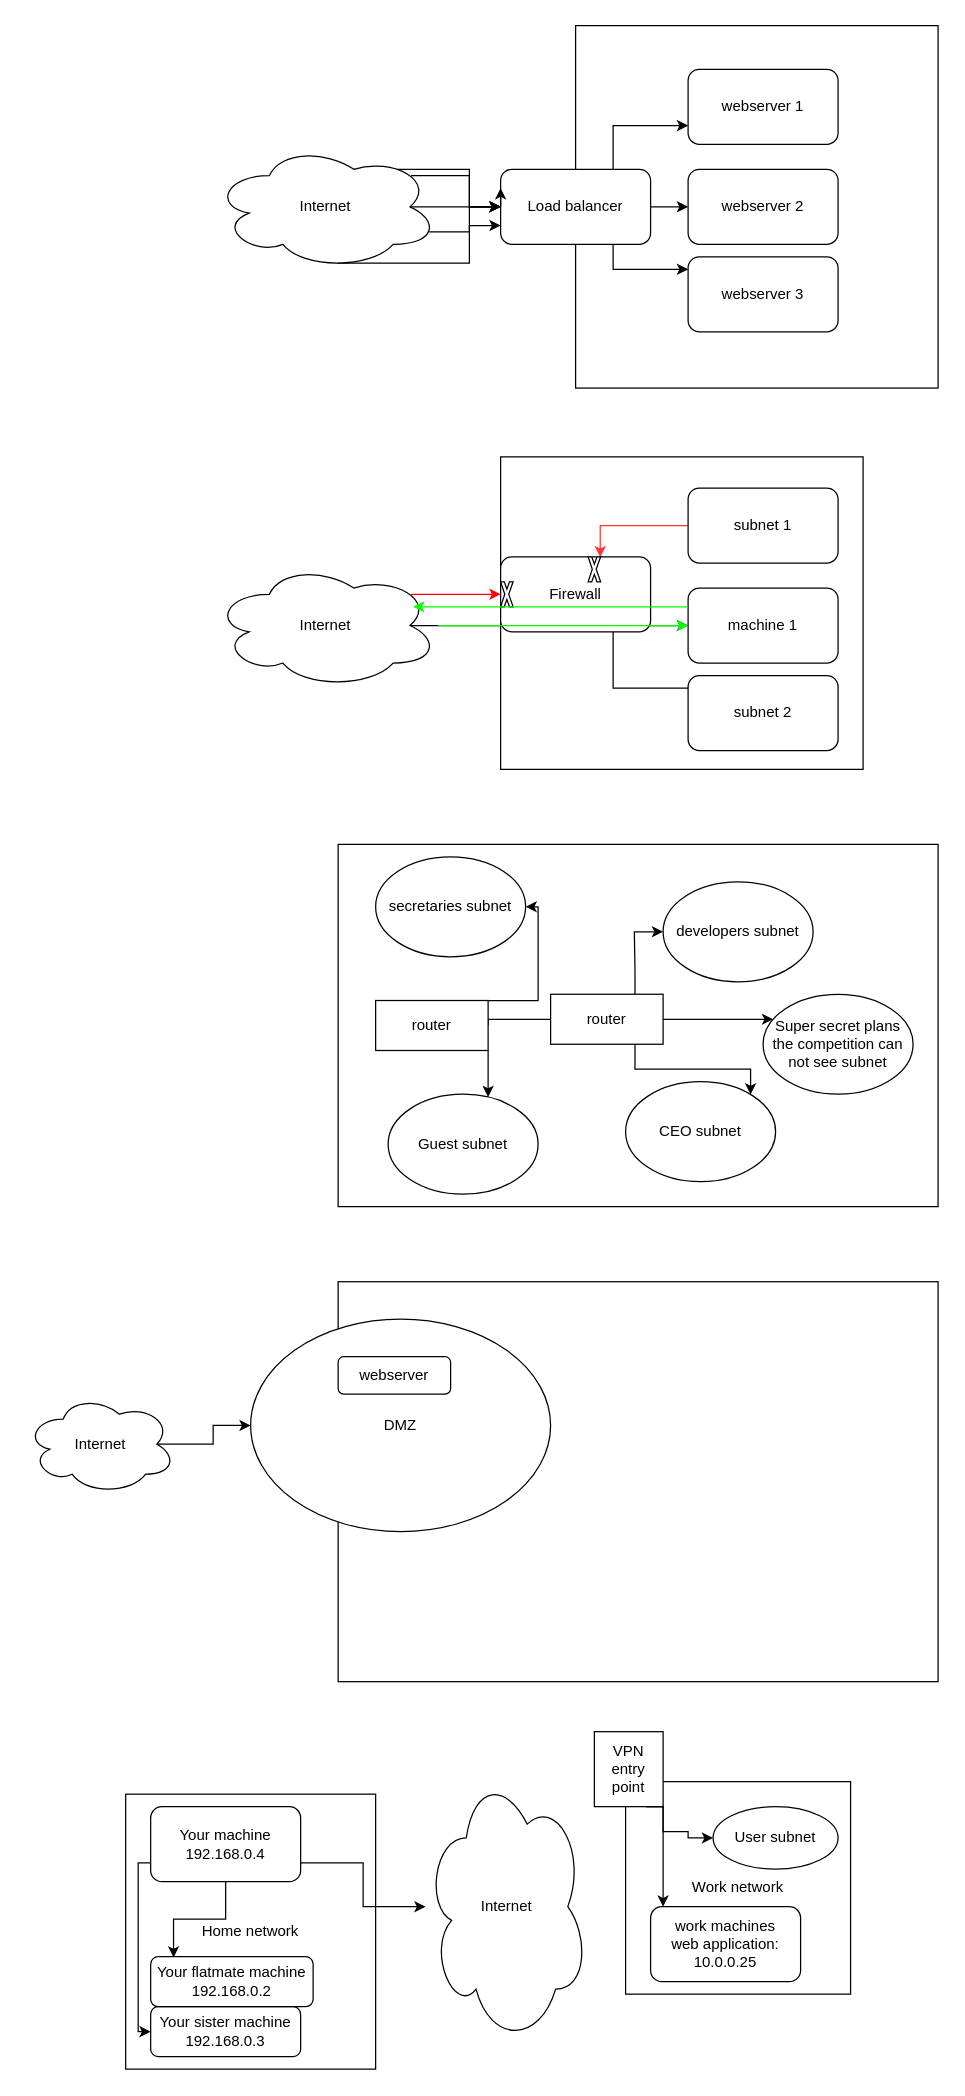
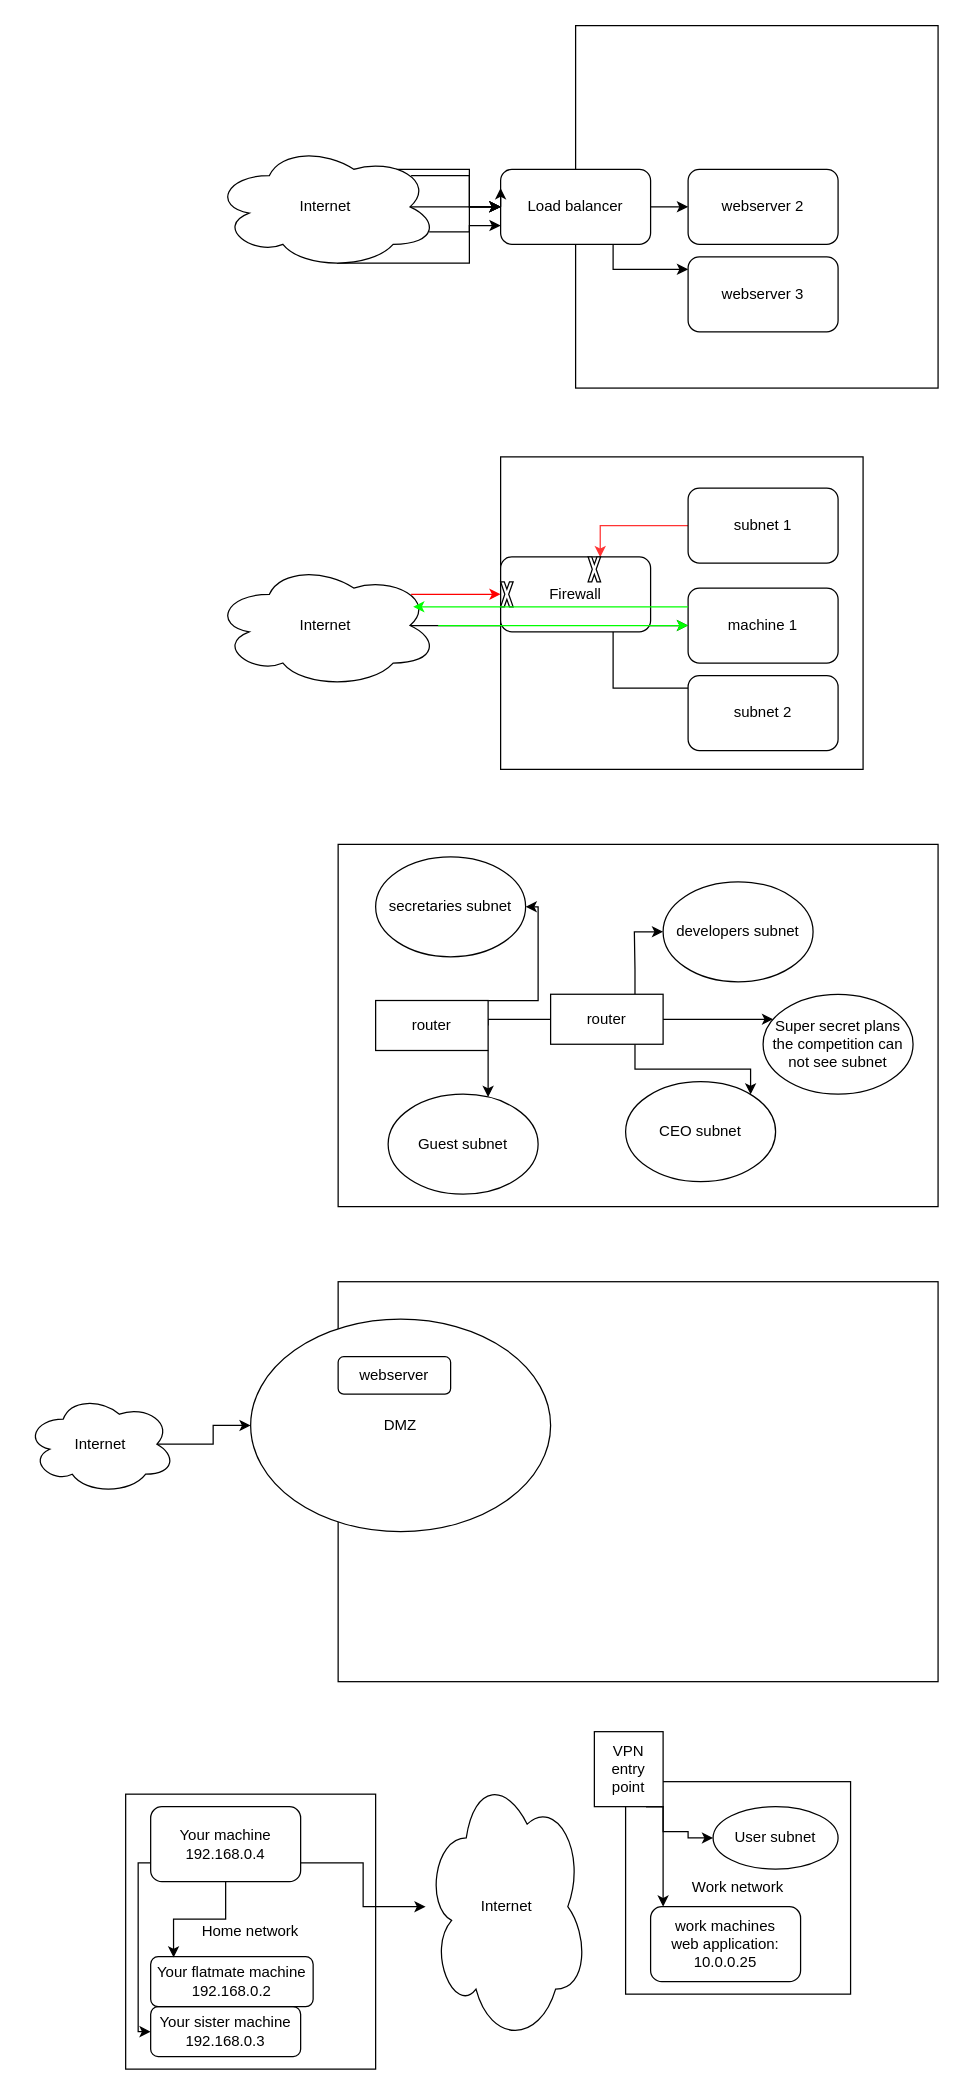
(763, 107) -> none
(625, 126) -> none
